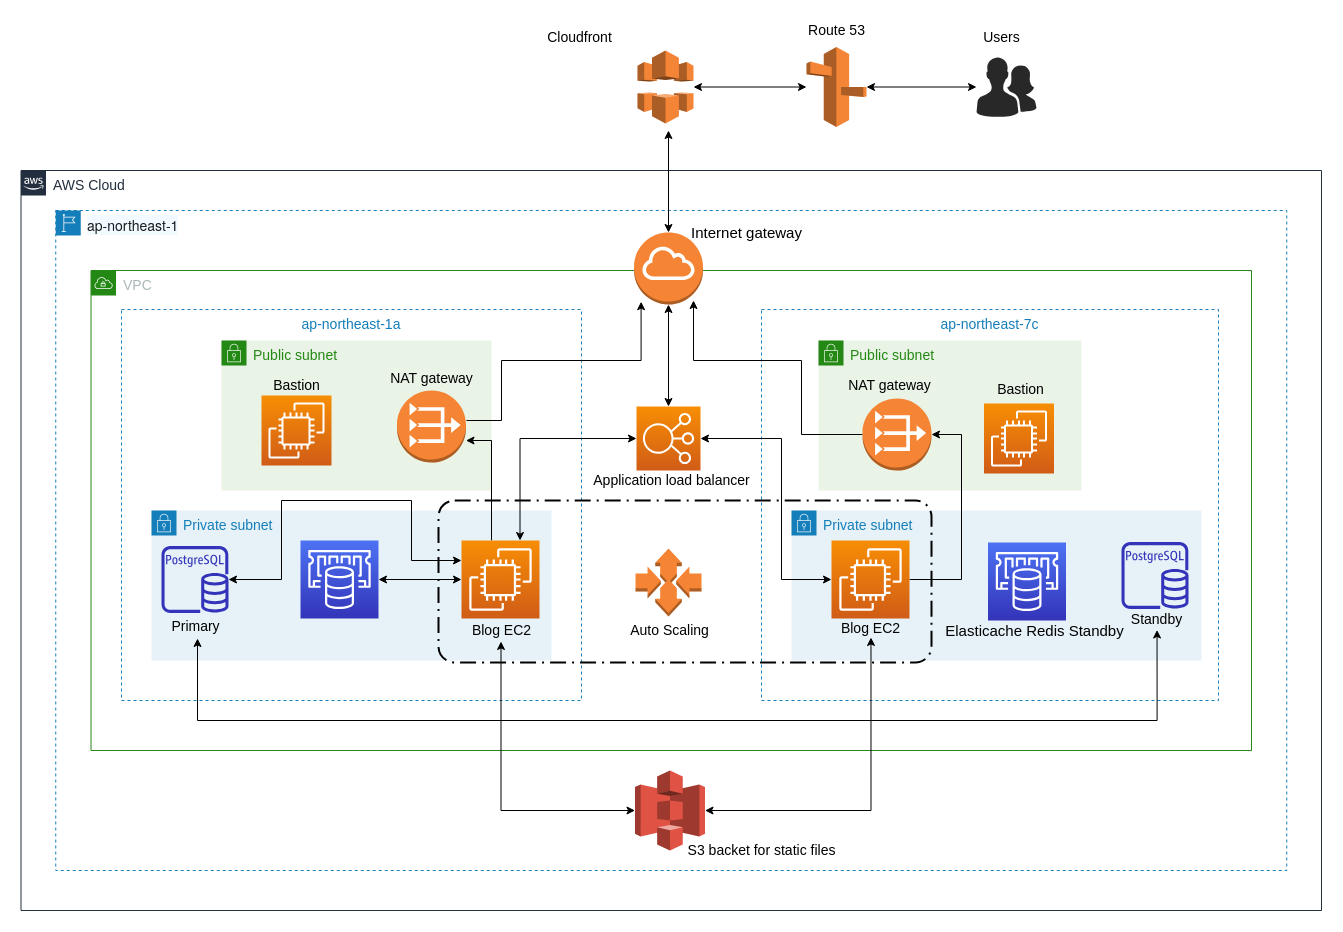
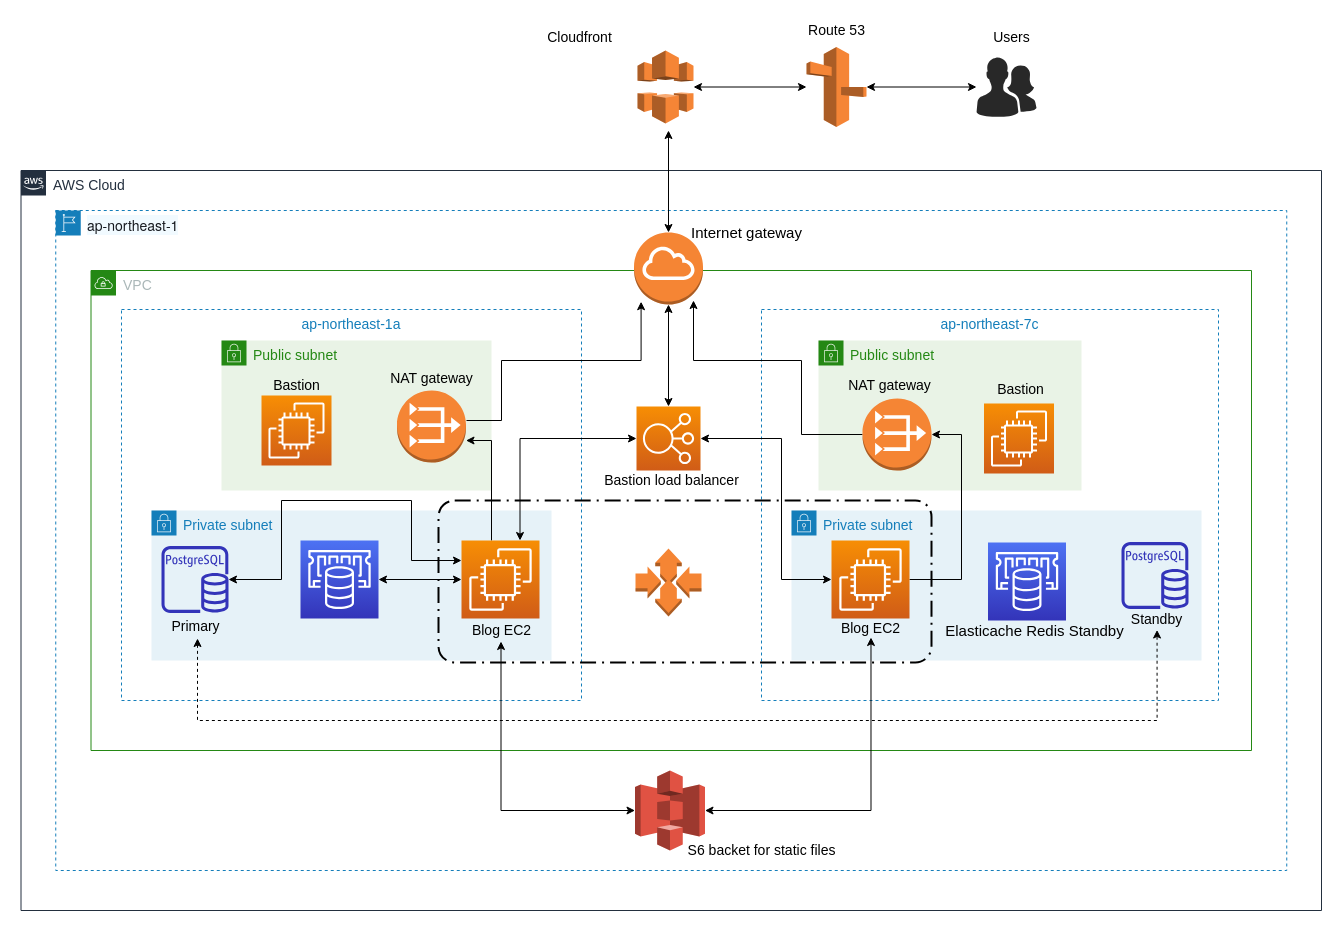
(1002, 37) -> (1012, 37)
(672, 481) -> (672, 481)
(670, 631) -> none
(681, 721) -> (681, 721)
(762, 851) -> (762, 851)
